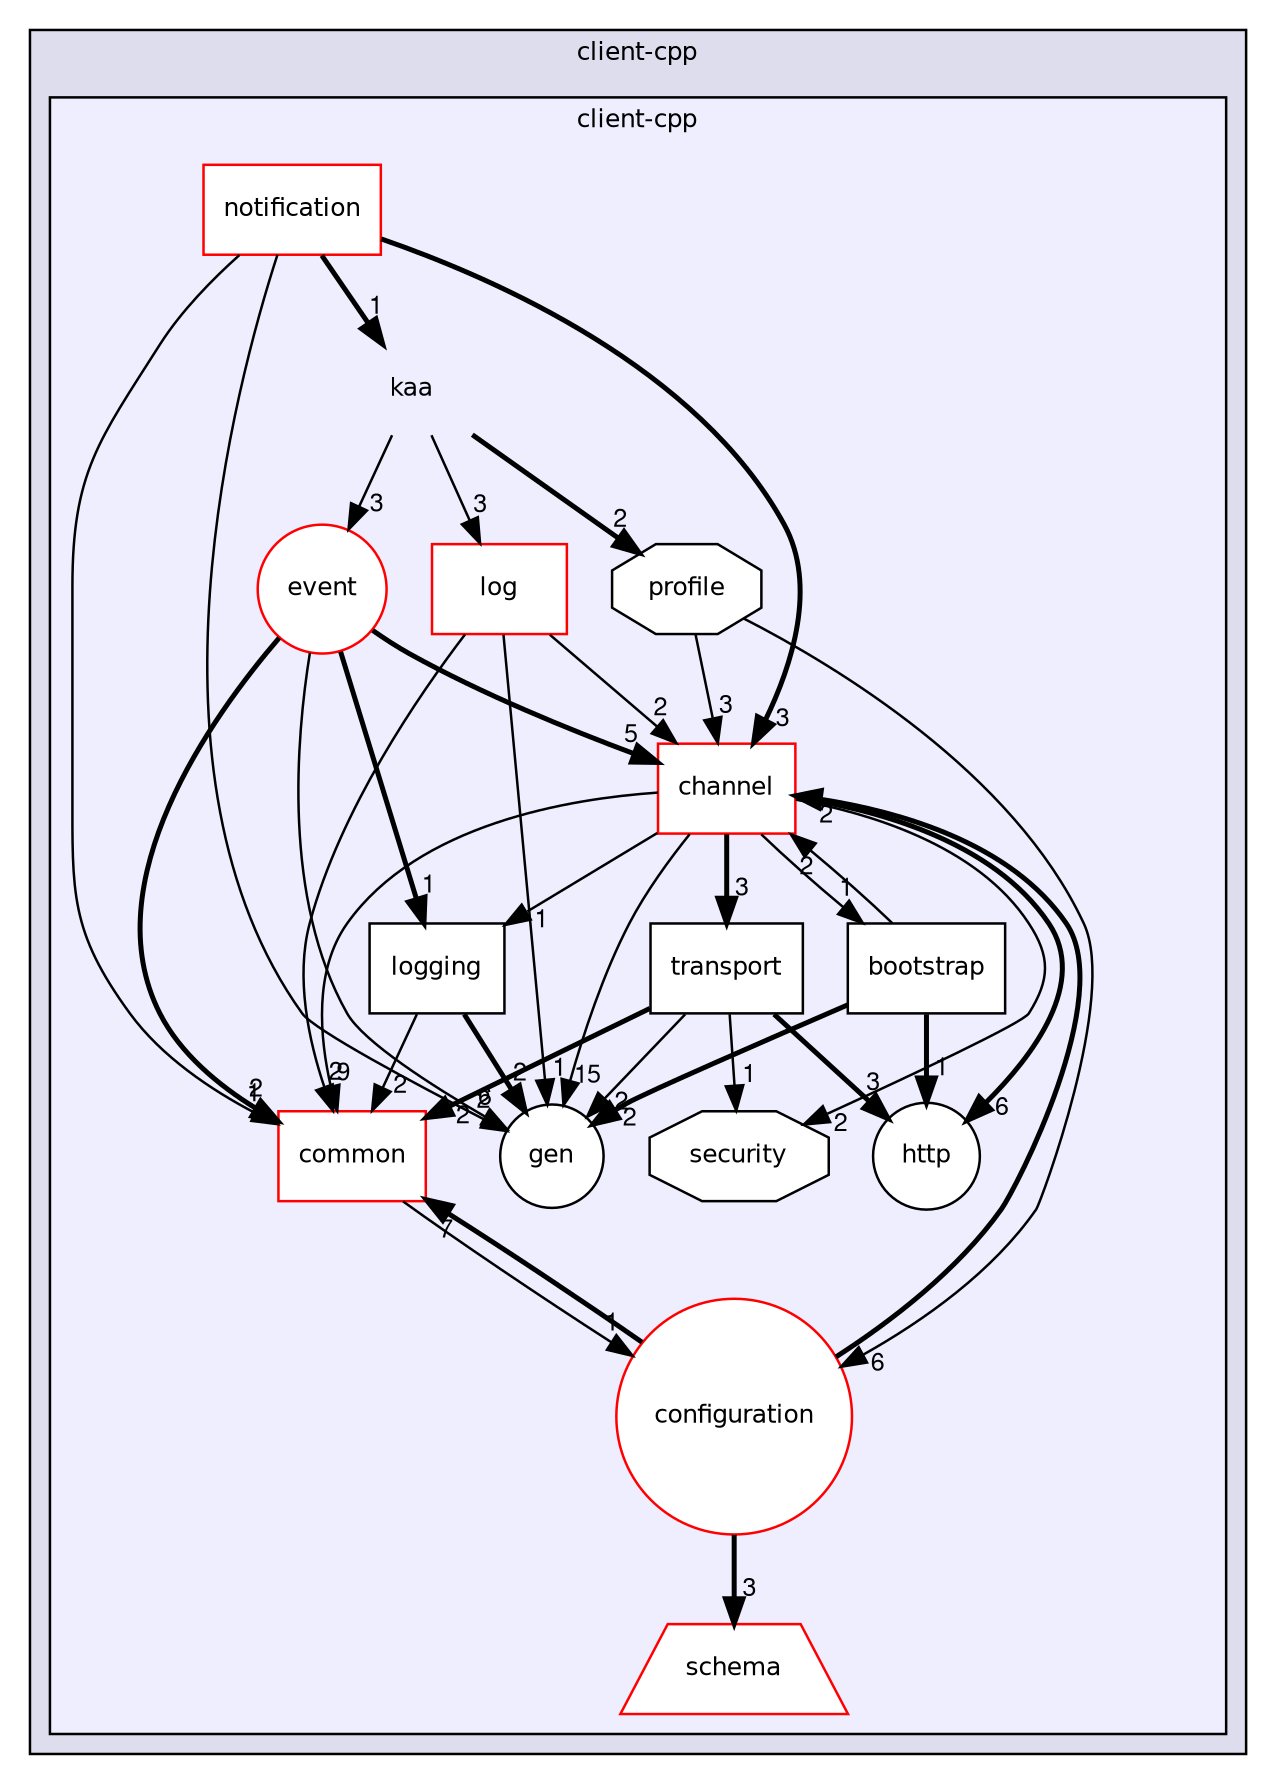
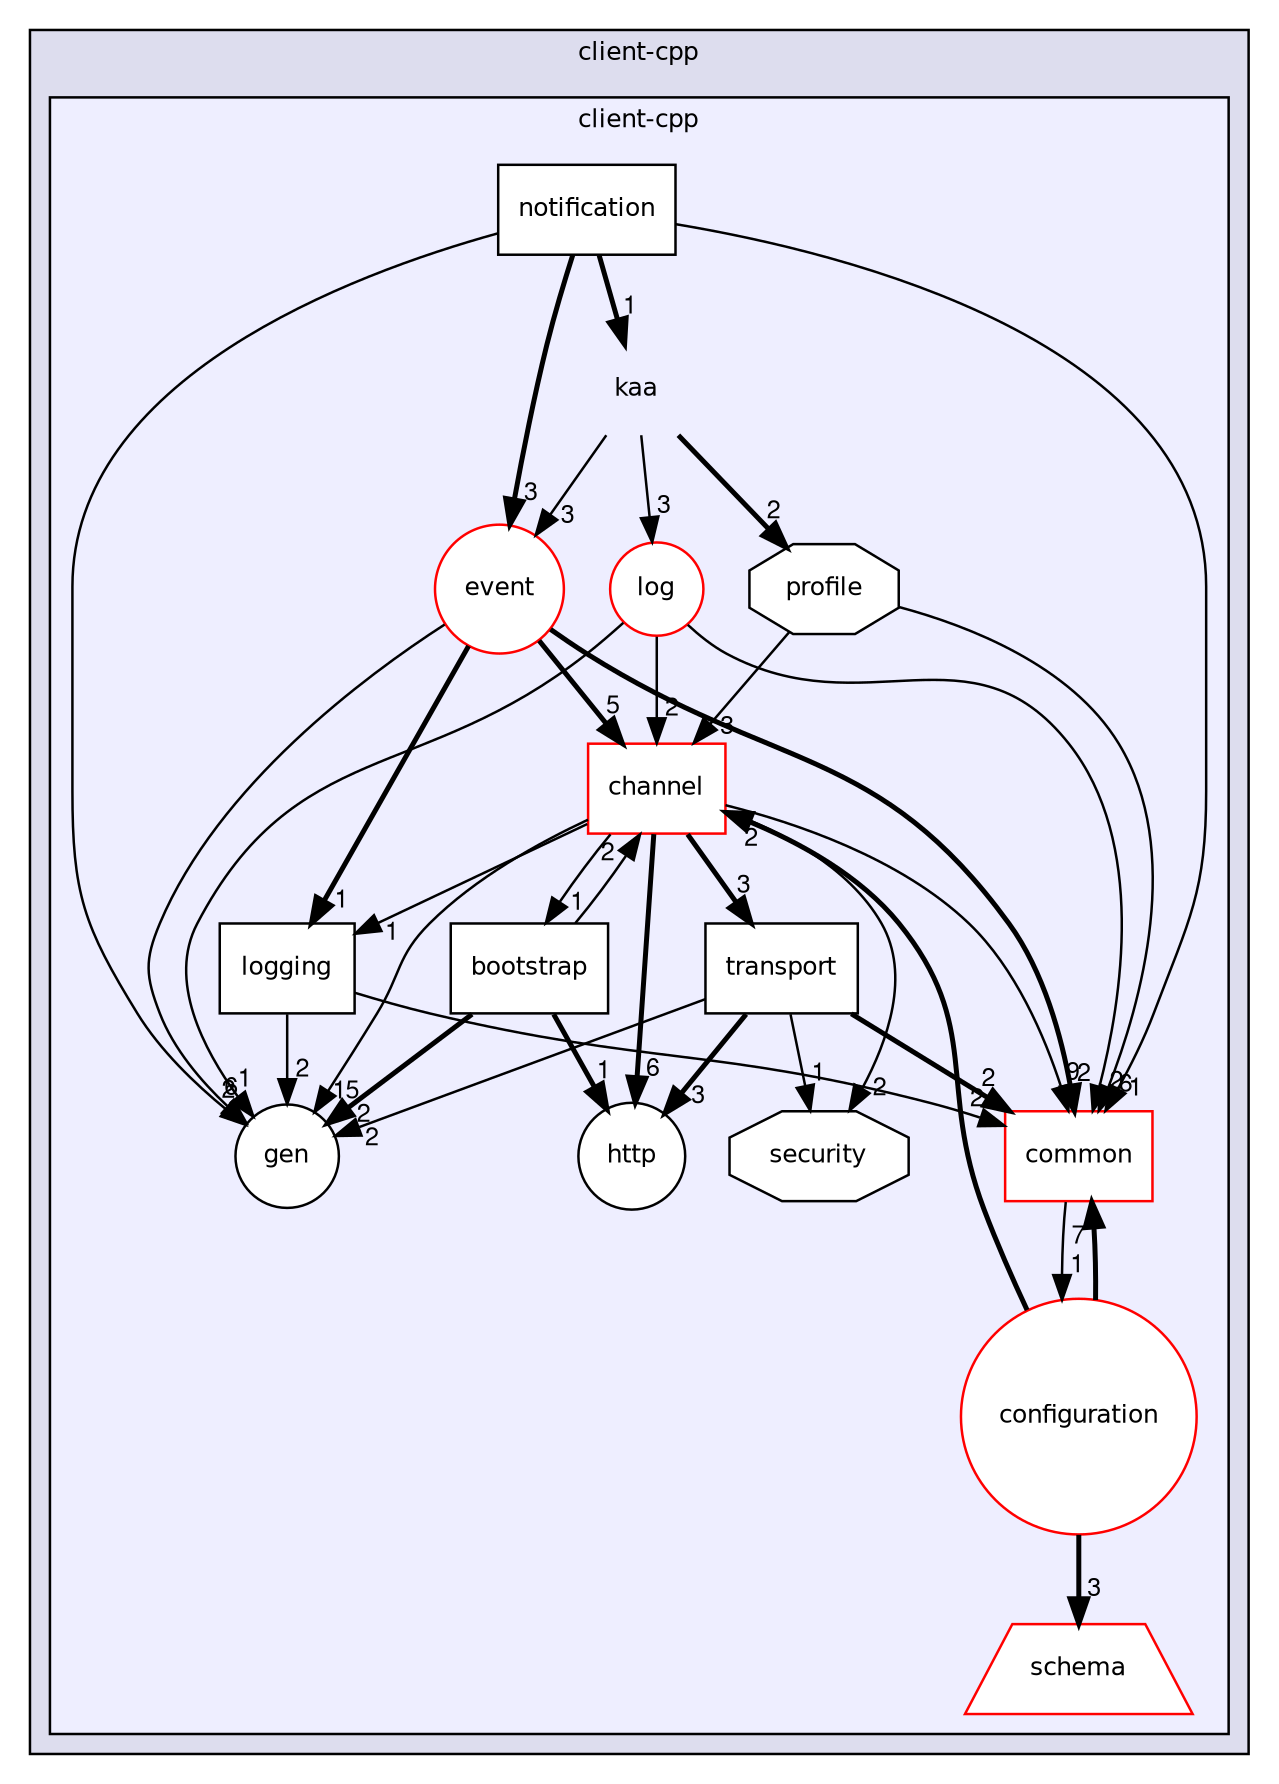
(292, 210) -> (587, 210)
(689, 409) -> (539, 376)
(499, 589) -> (657, 589)
(1085, 928) -> (1138, 785)
(488, 1052) -> (287, 1047)
